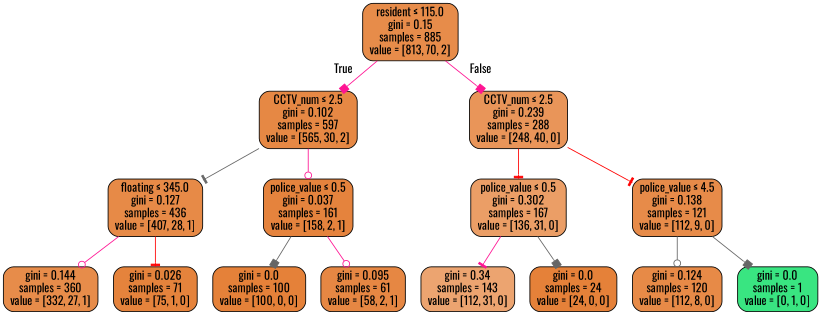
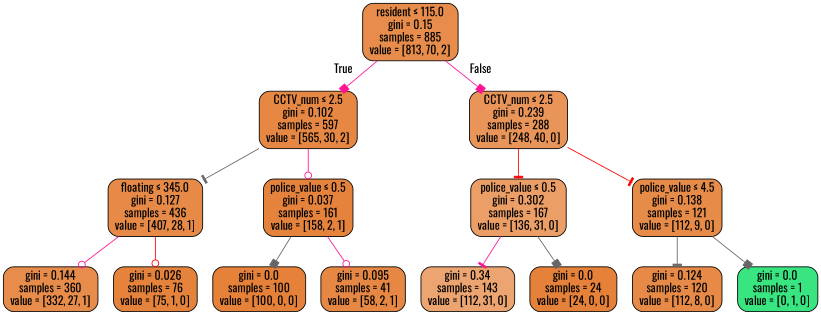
(677, 248) -> (677, 249)
(155, 249) -> (155, 248)
(155, 289) -> (155, 289)
(363, 289) -> (363, 289)
